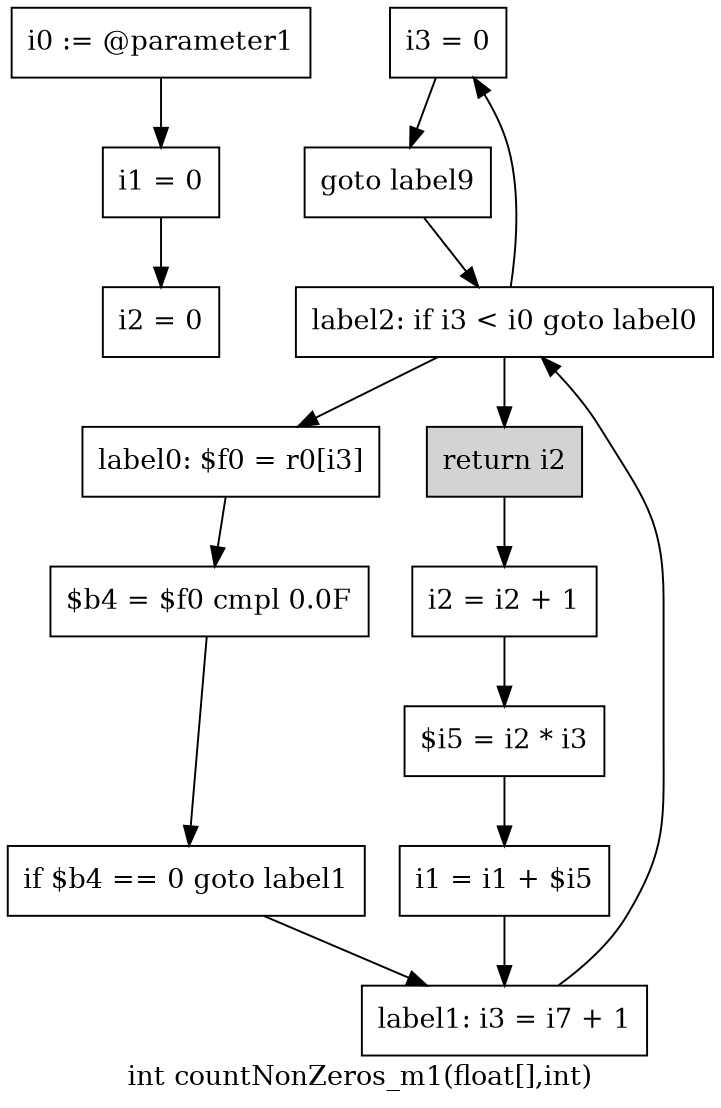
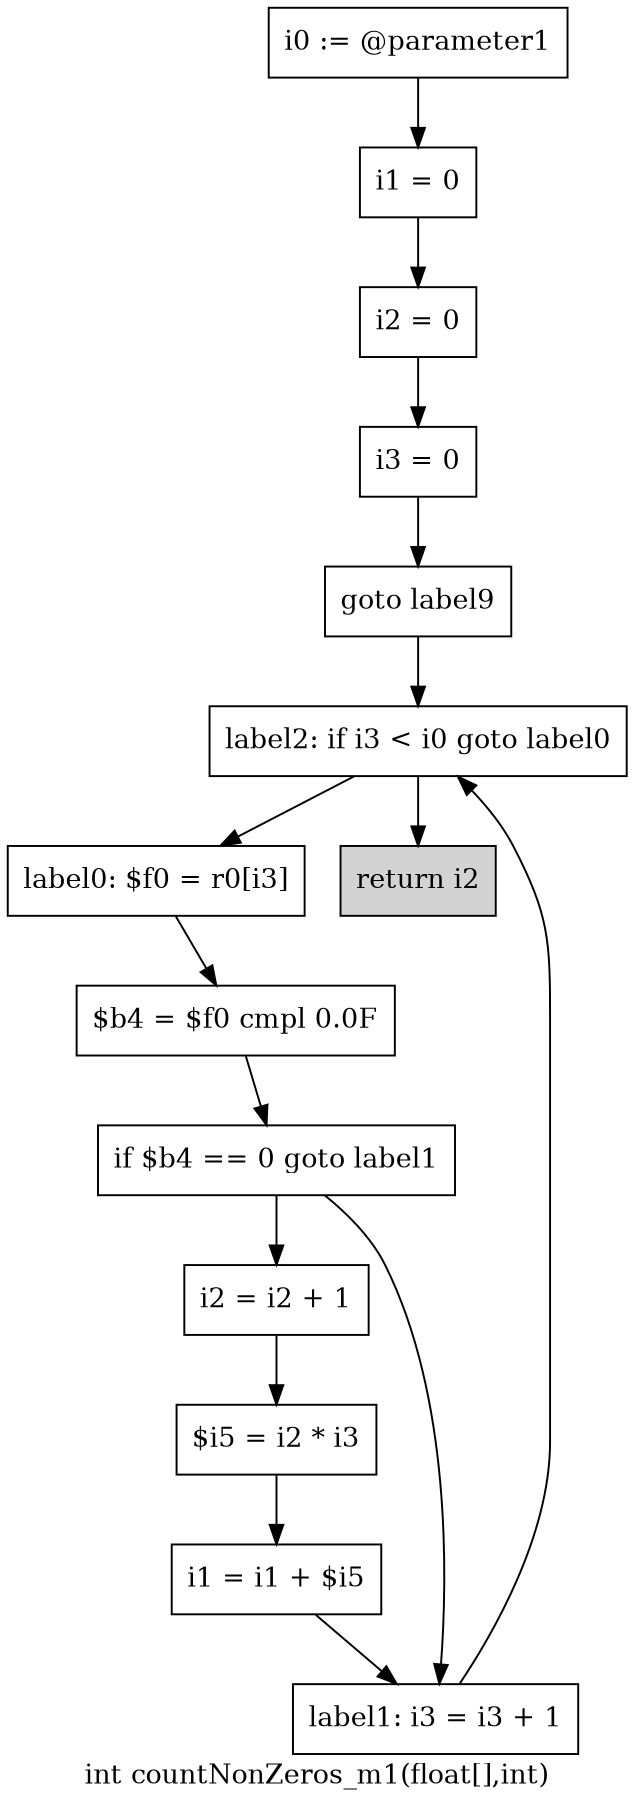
(515, 188) -> (418, 382)
(504, 522) -> (276, 1221)
(504, 1021) -> (436, 1719)
